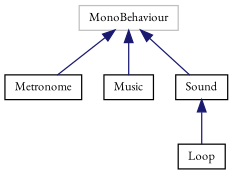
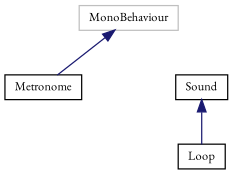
(170, 57) -> none
(129, 87) -> none
